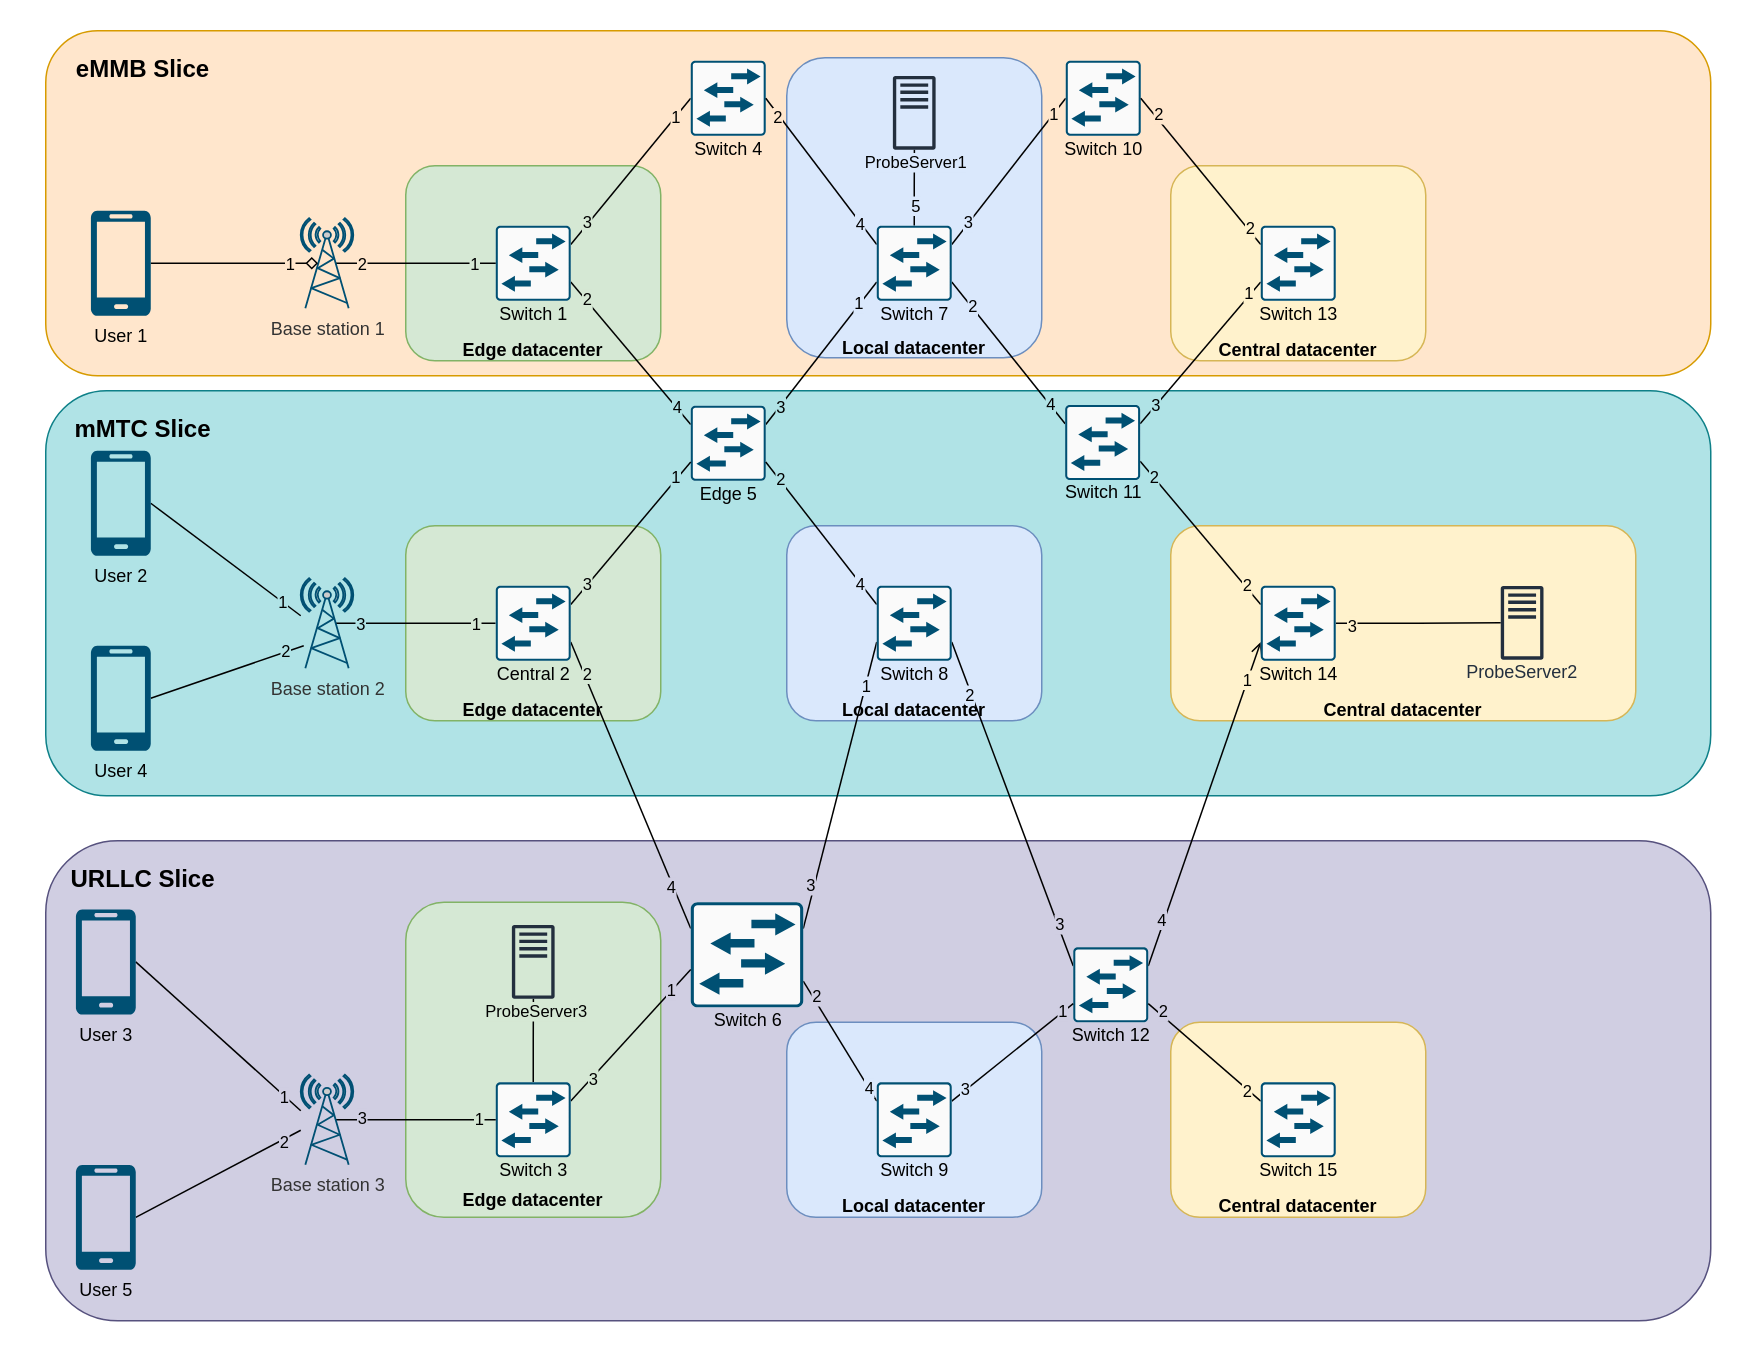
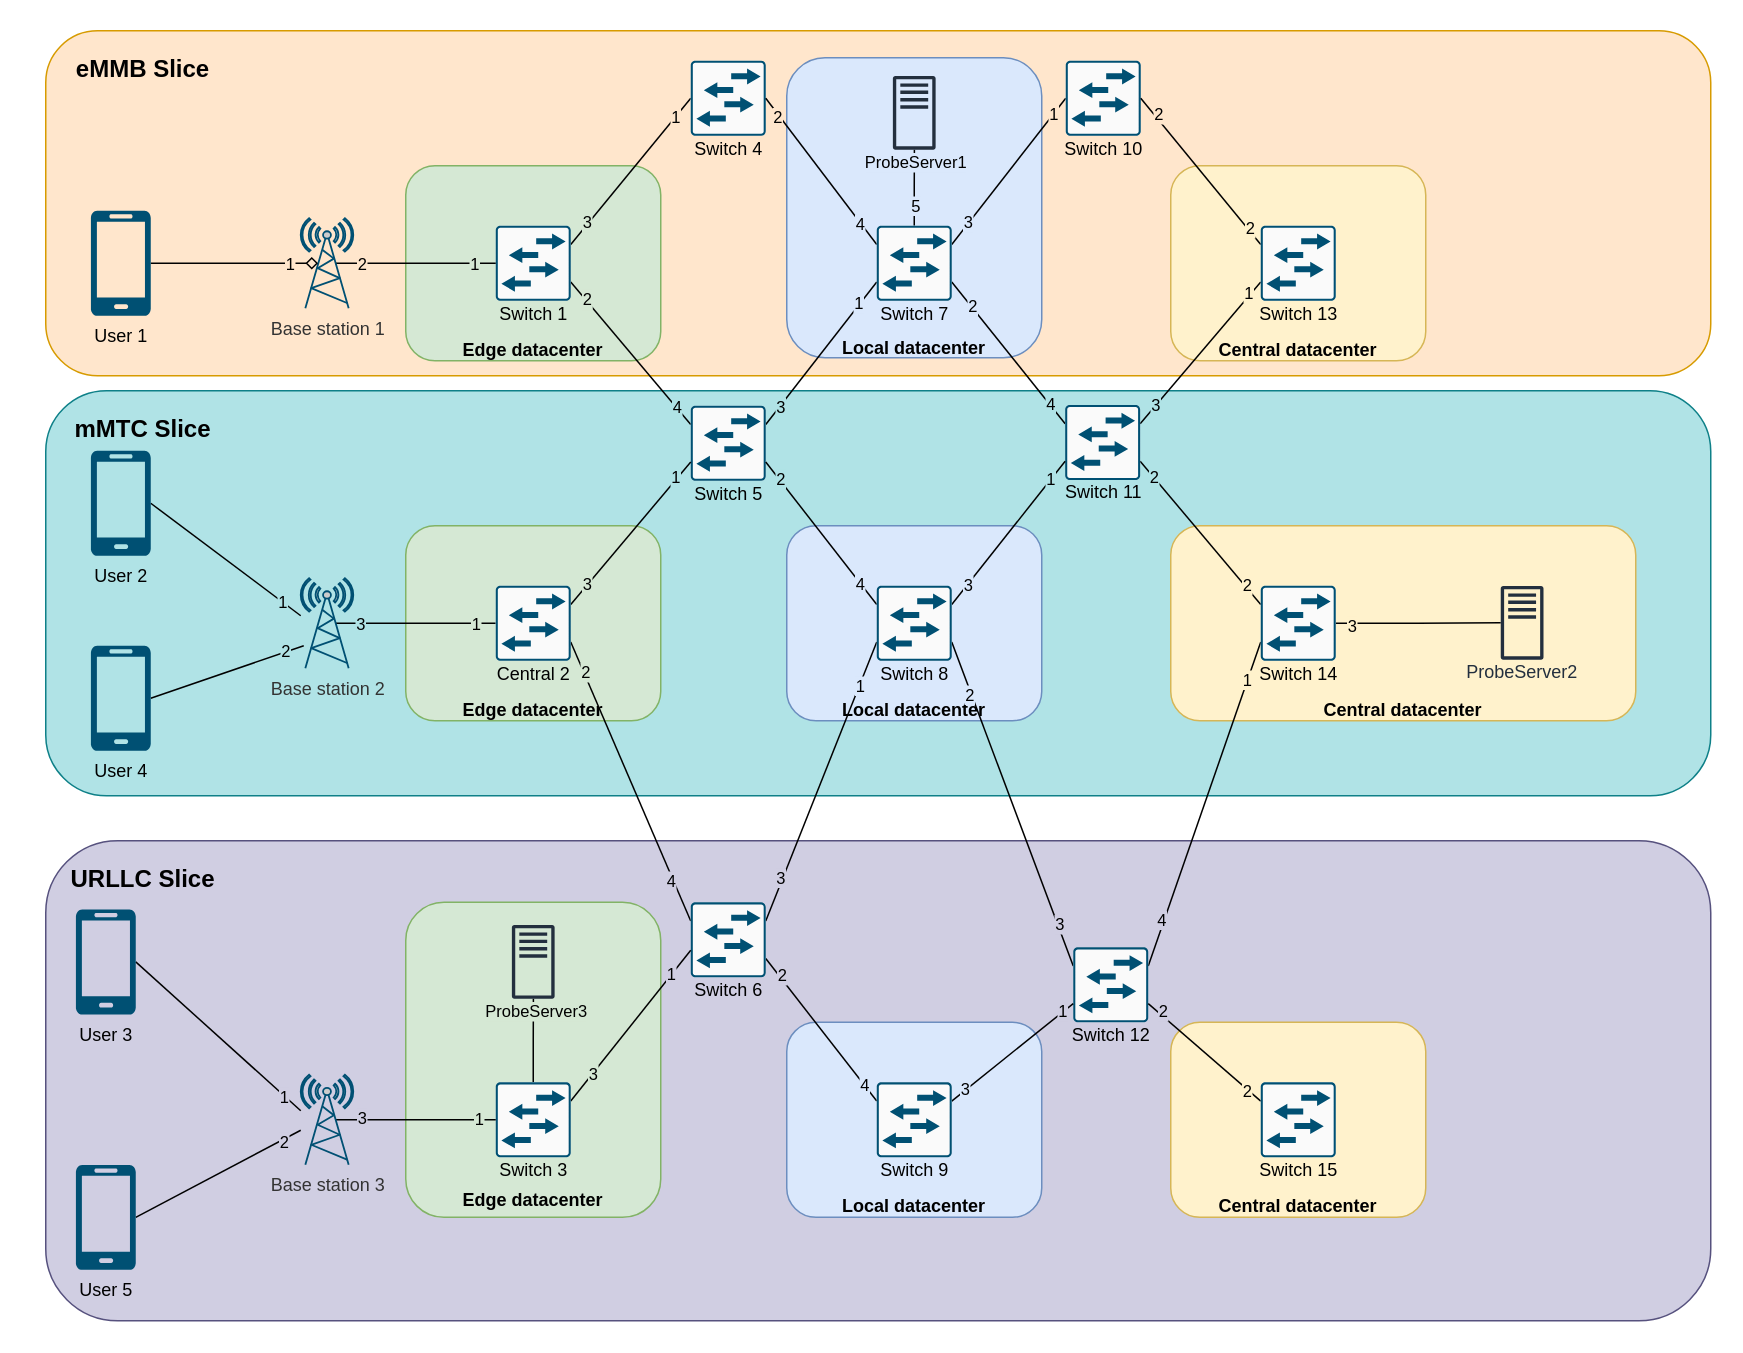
(729, 495) -> (729, 495)
none -> (1008, 533)
(1259, 648) -> (1259, 647)
(747, 955) -> (728, 940)
